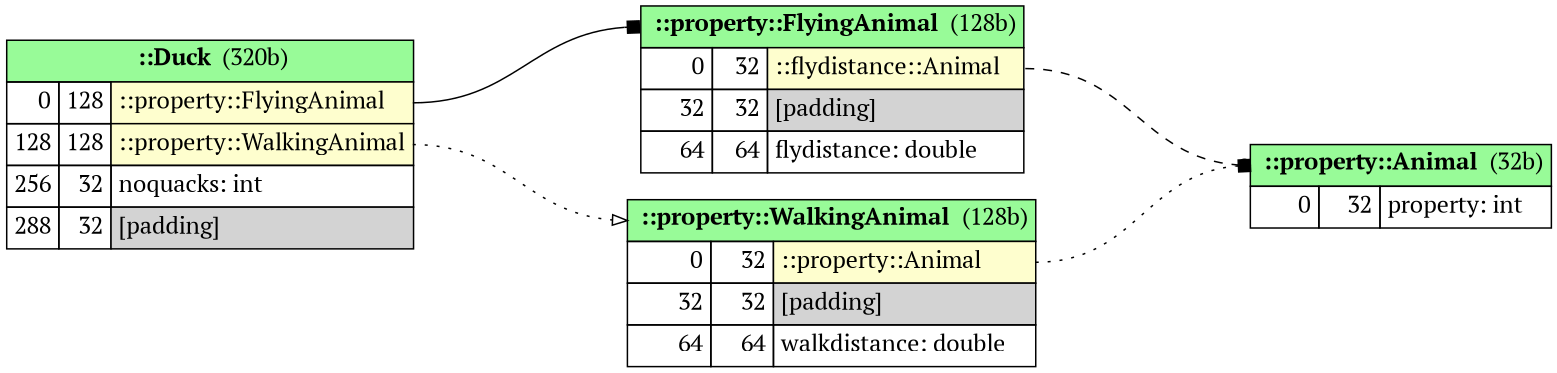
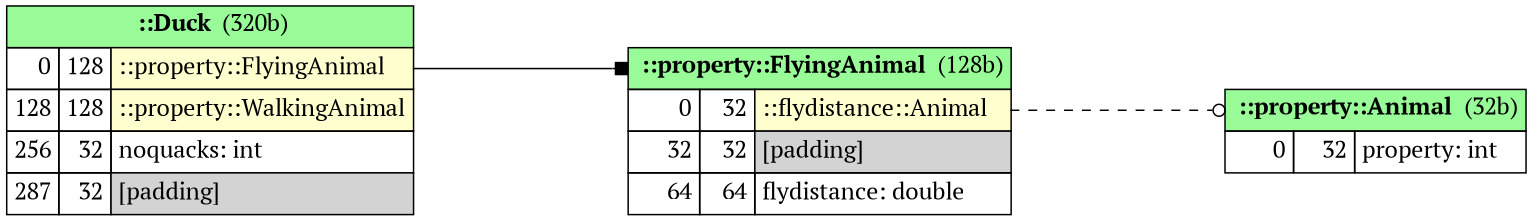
(33, 227) -> (33, 192)
(832, 283) -> none
